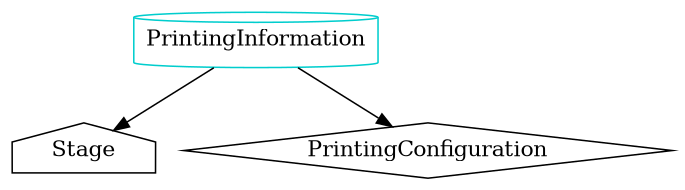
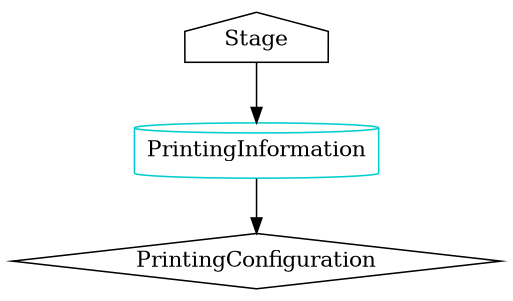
(170, 95) -> (257, 85)
